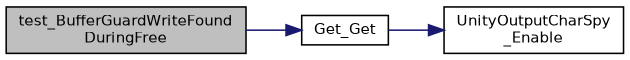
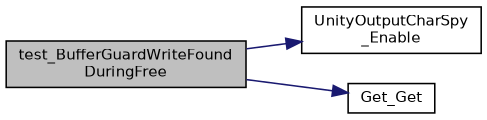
(408, 30) -> (266, 46)
